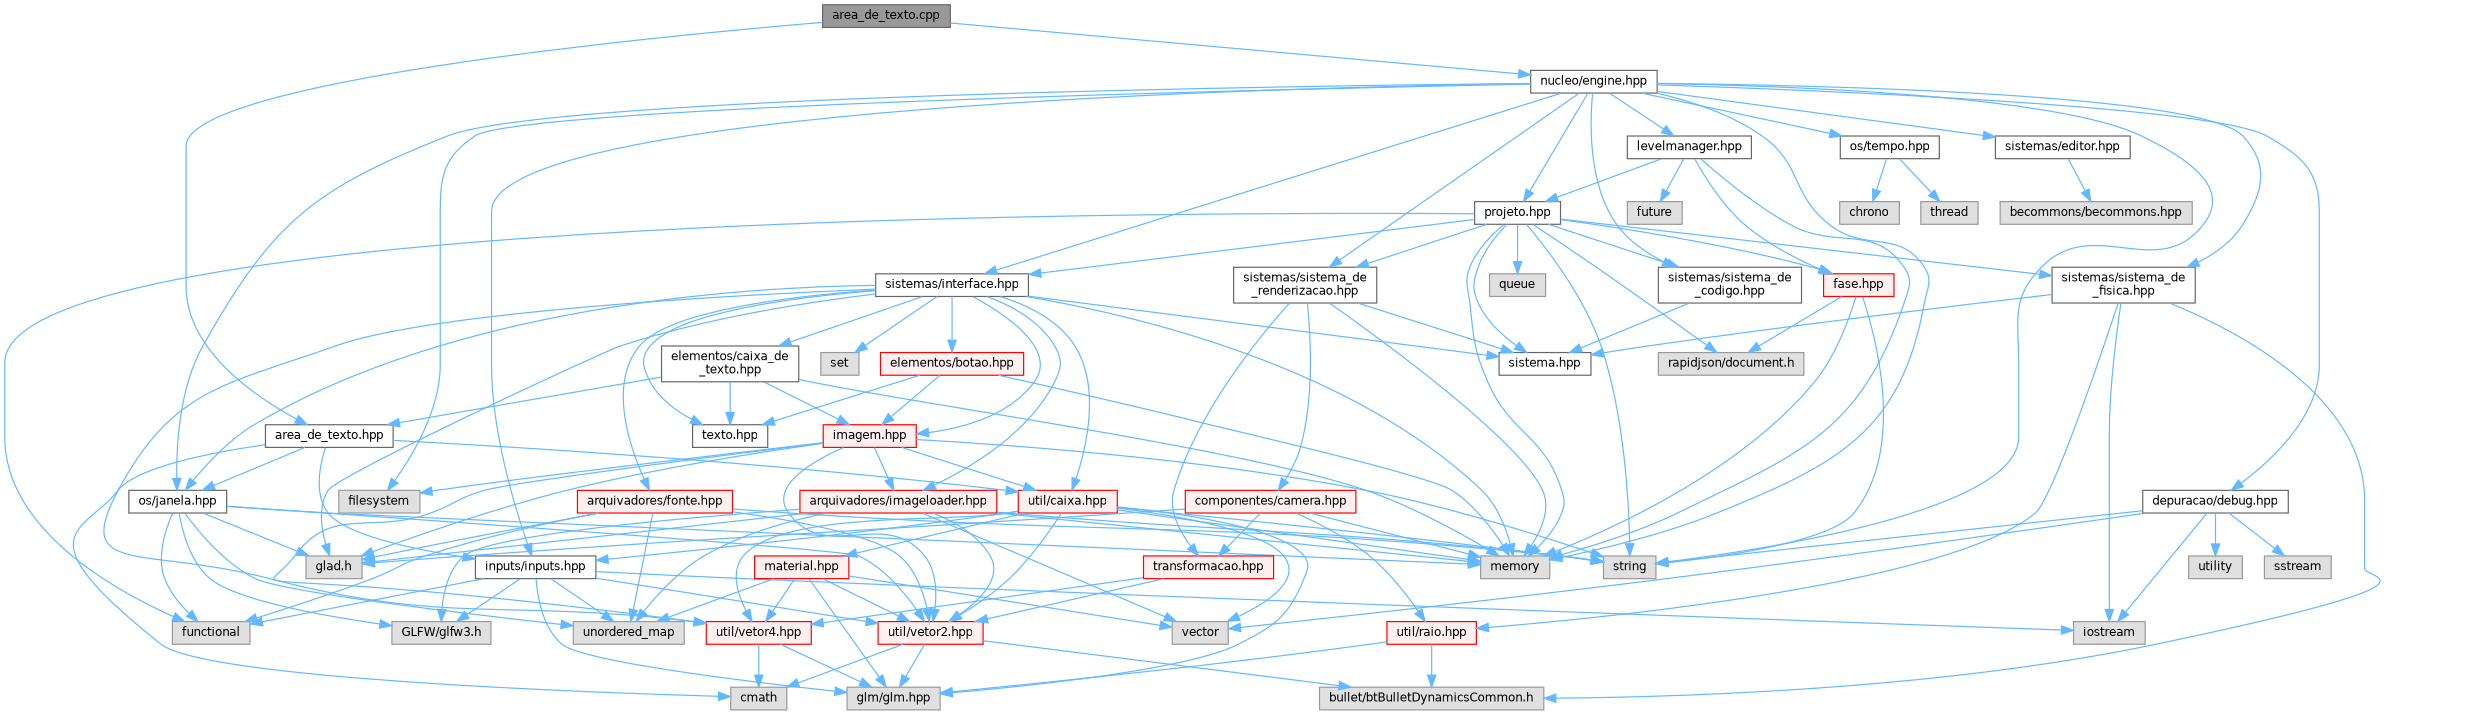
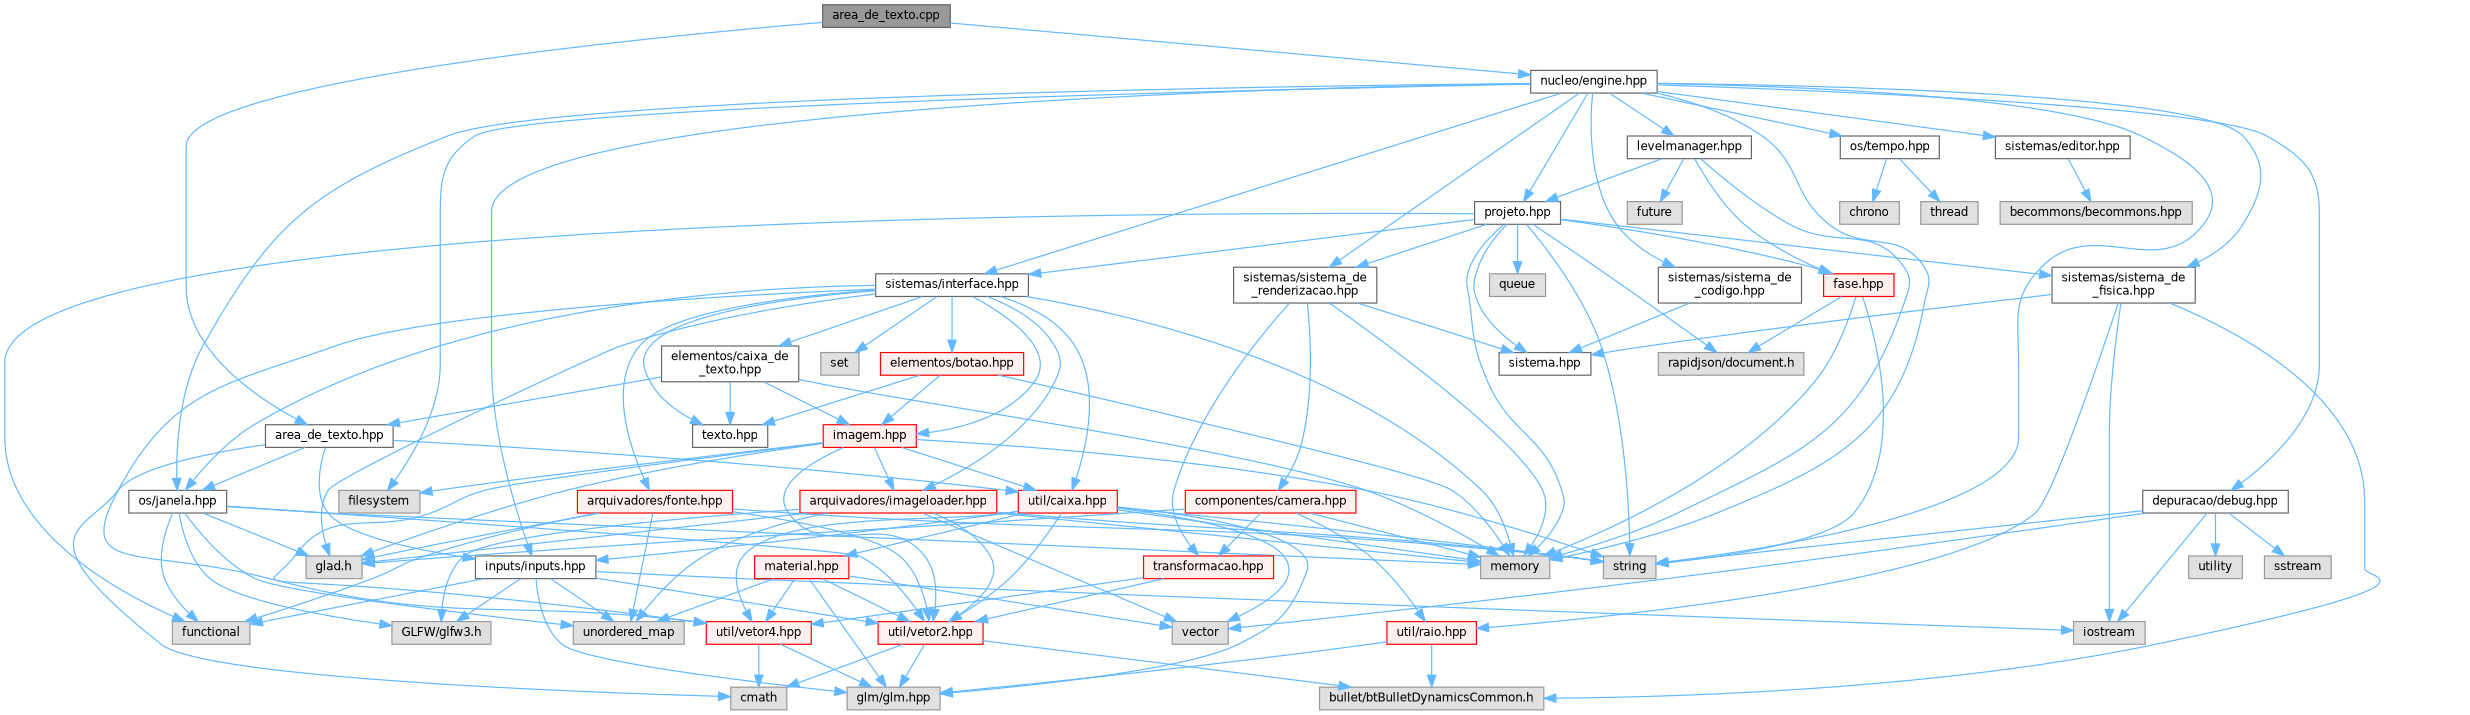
(1608, 244) -> none
(1258, 326) -> none
